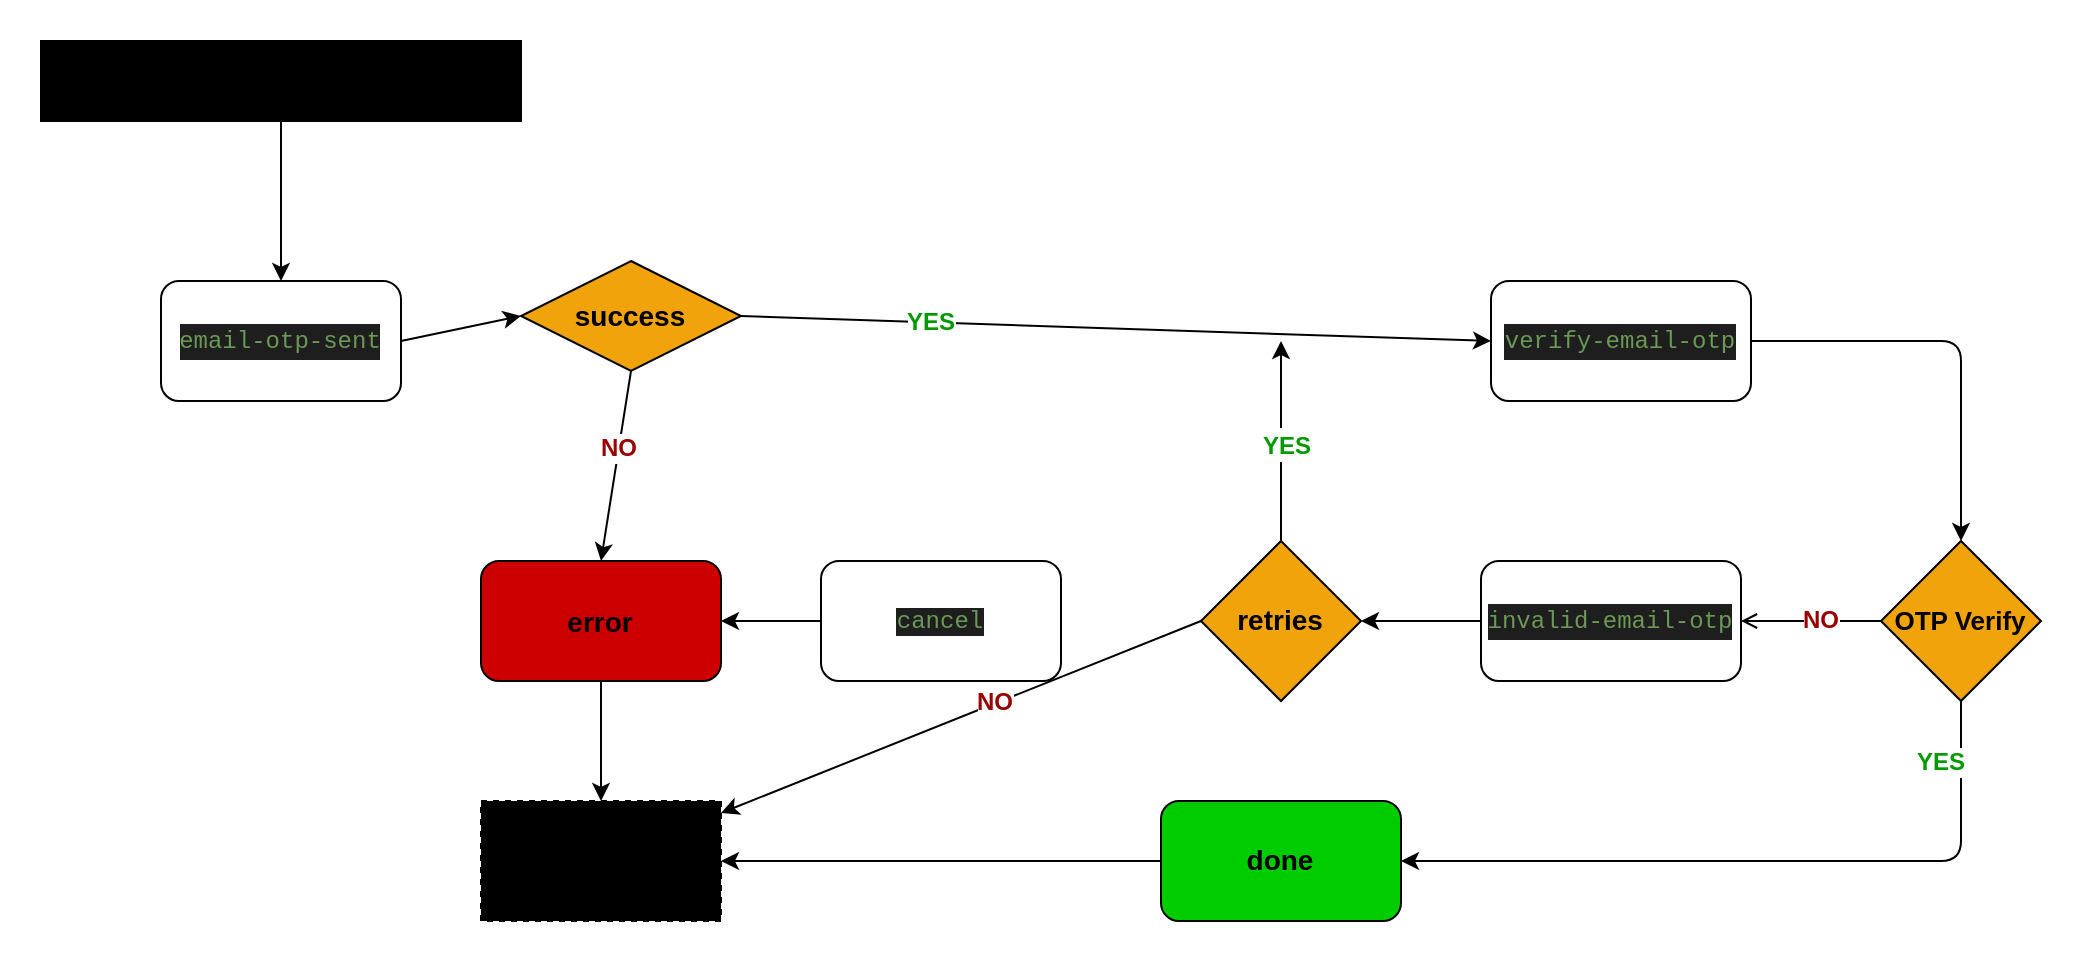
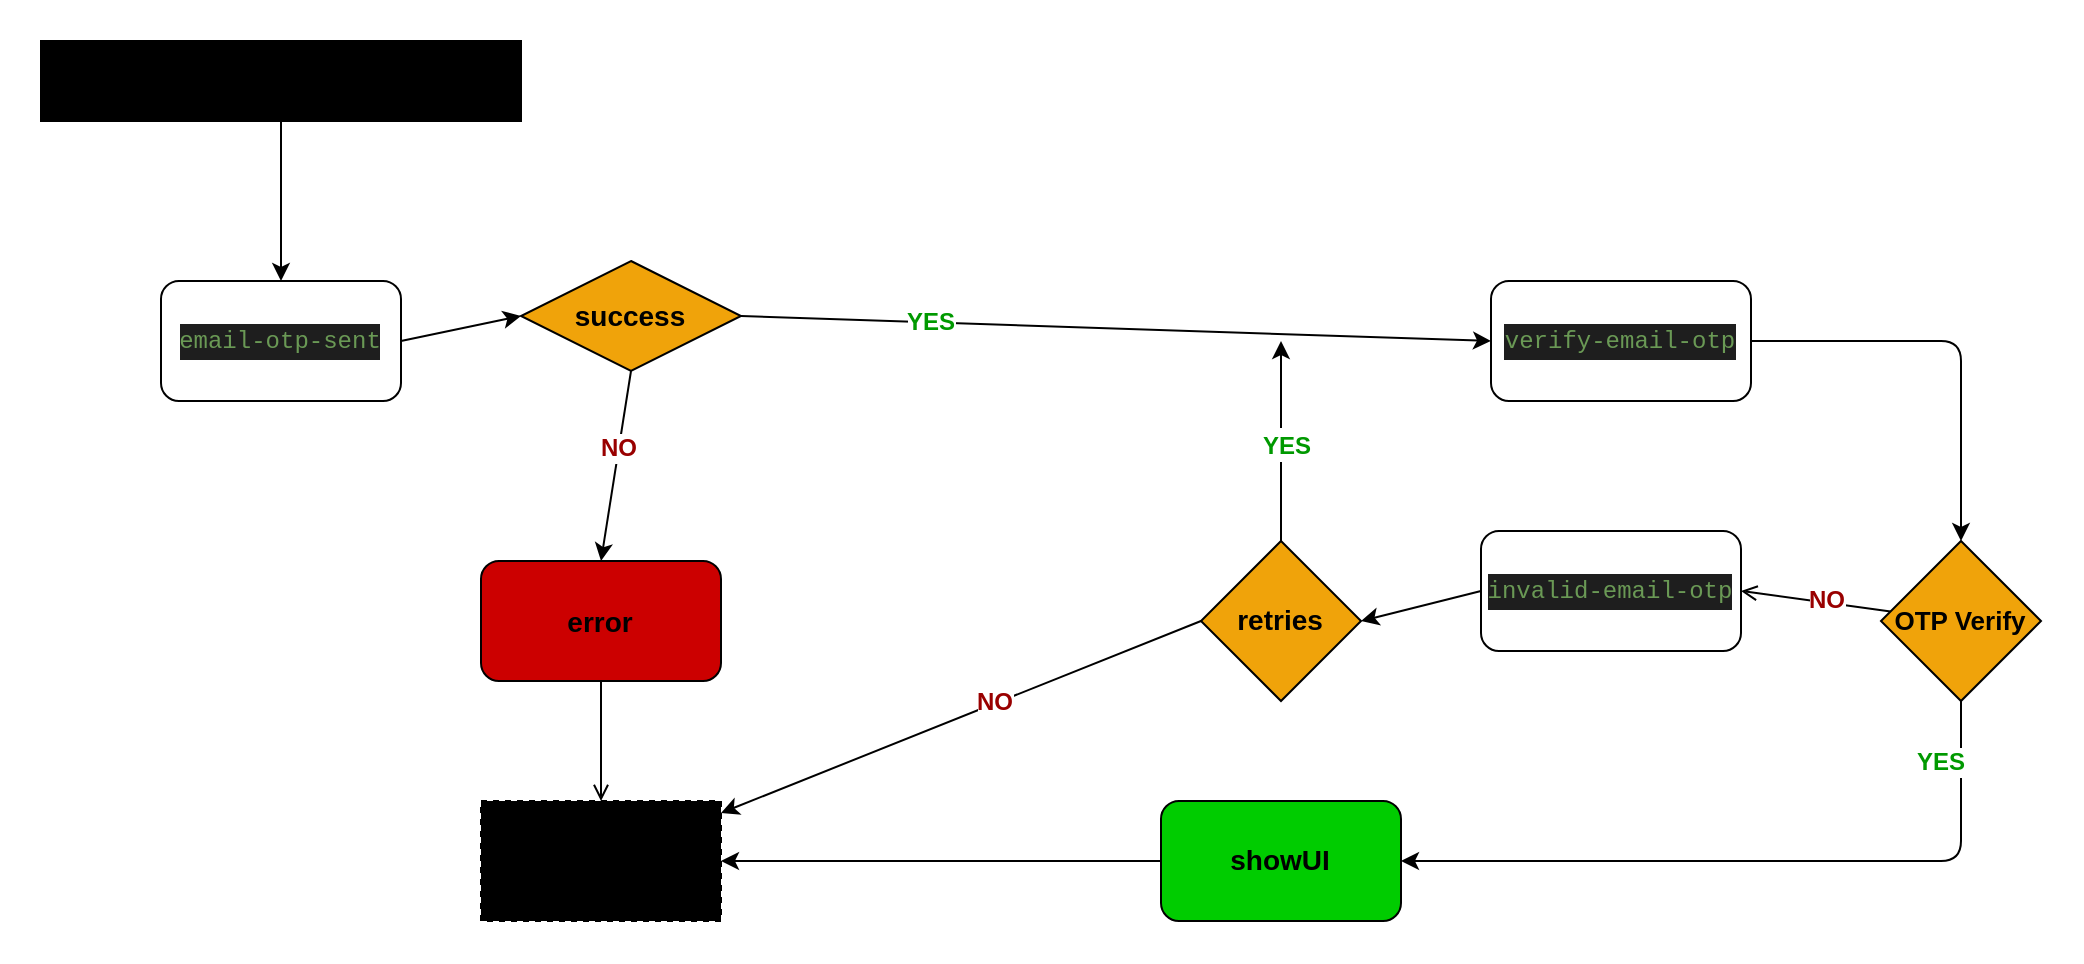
(778, 621) -> none
(941, 621) -> none
(1611, 621) -> (1611, 591)
(601, 786) -> (601, 788)
(1281, 861) -> (1281, 861)
